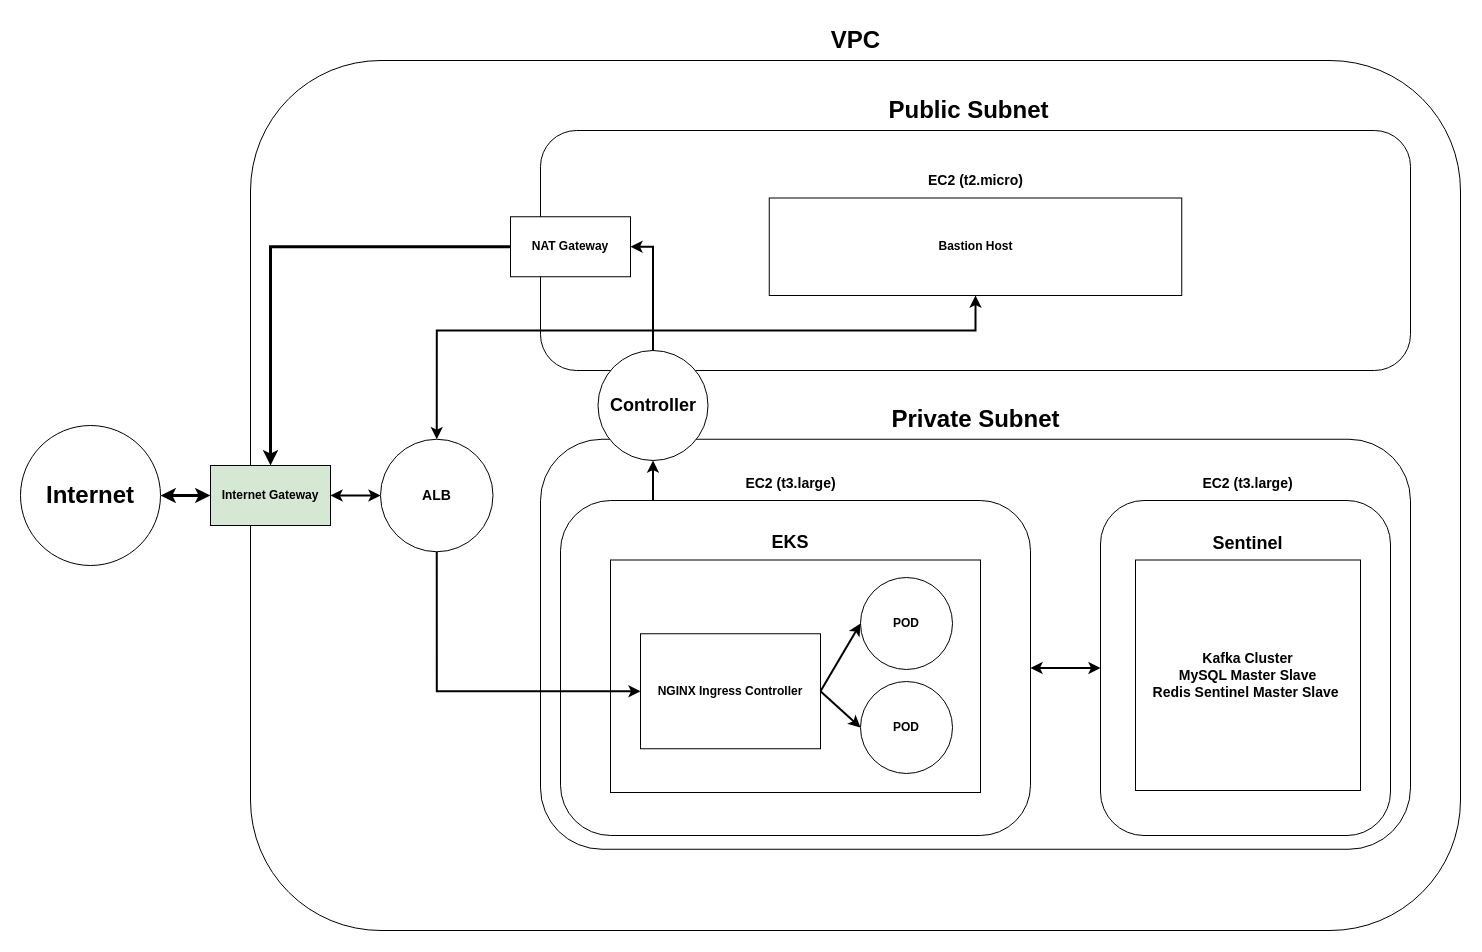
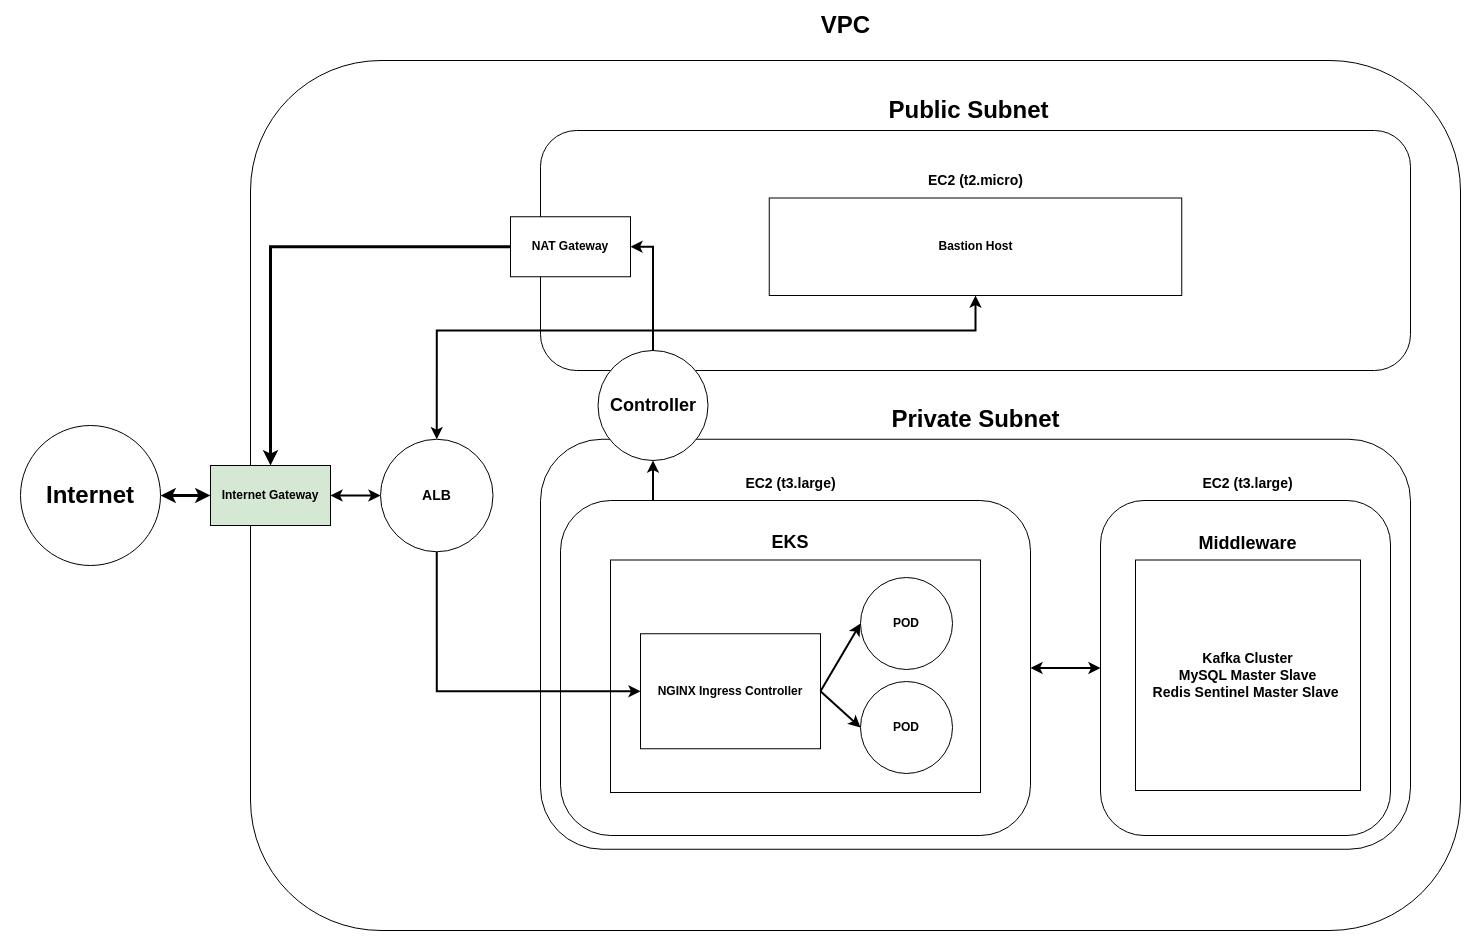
(856, 41) -> (846, 26)
(1248, 544) -> (1248, 544)
